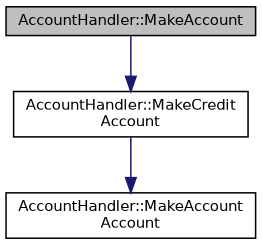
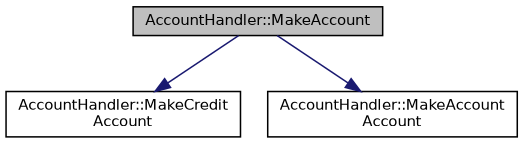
(131, 157) -> (313, 59)
